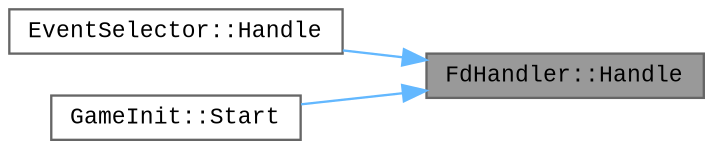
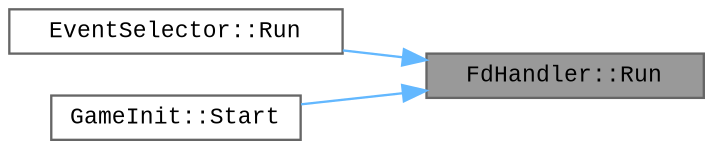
(176, 31) -> (176, 31)
(565, 76) -> (565, 76)
